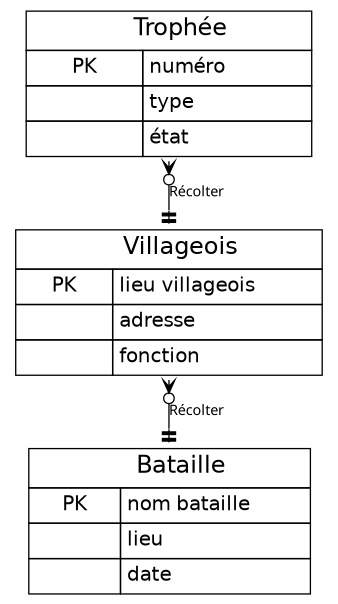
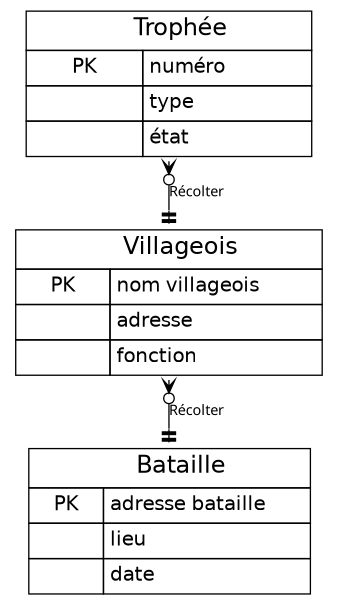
(187, 286) -> (188, 286)
(189, 504) -> (188, 504)
